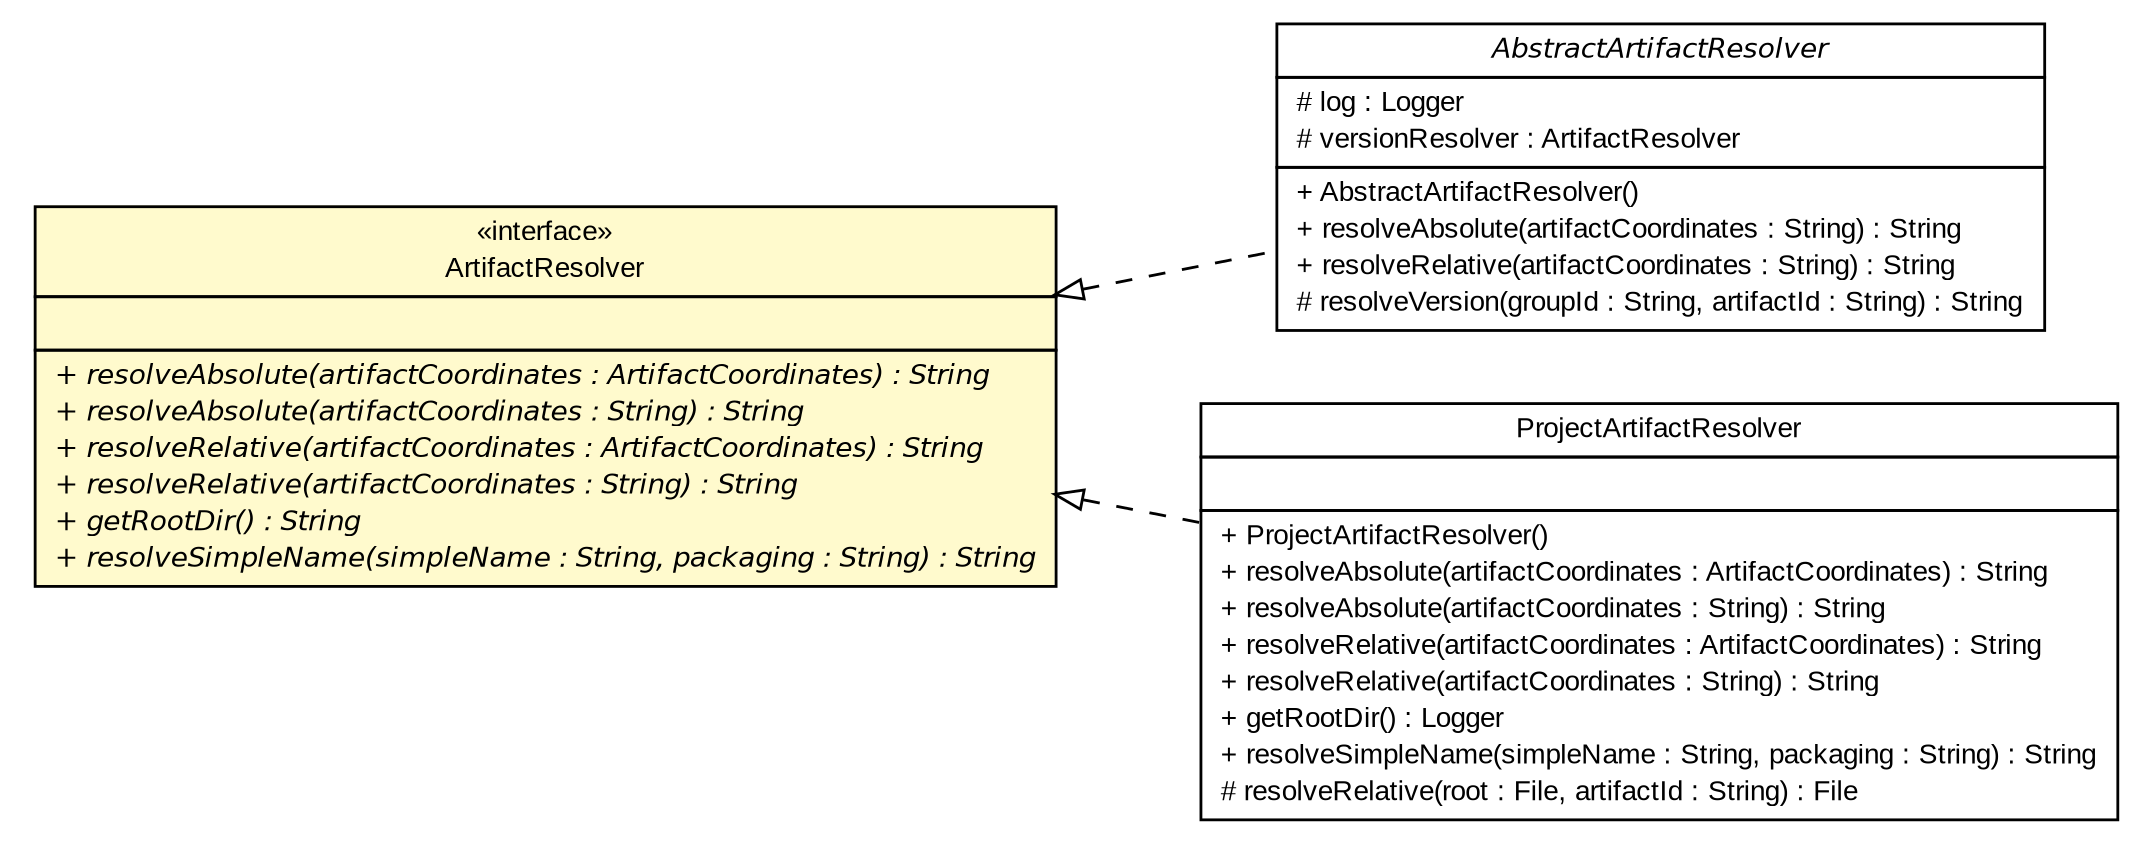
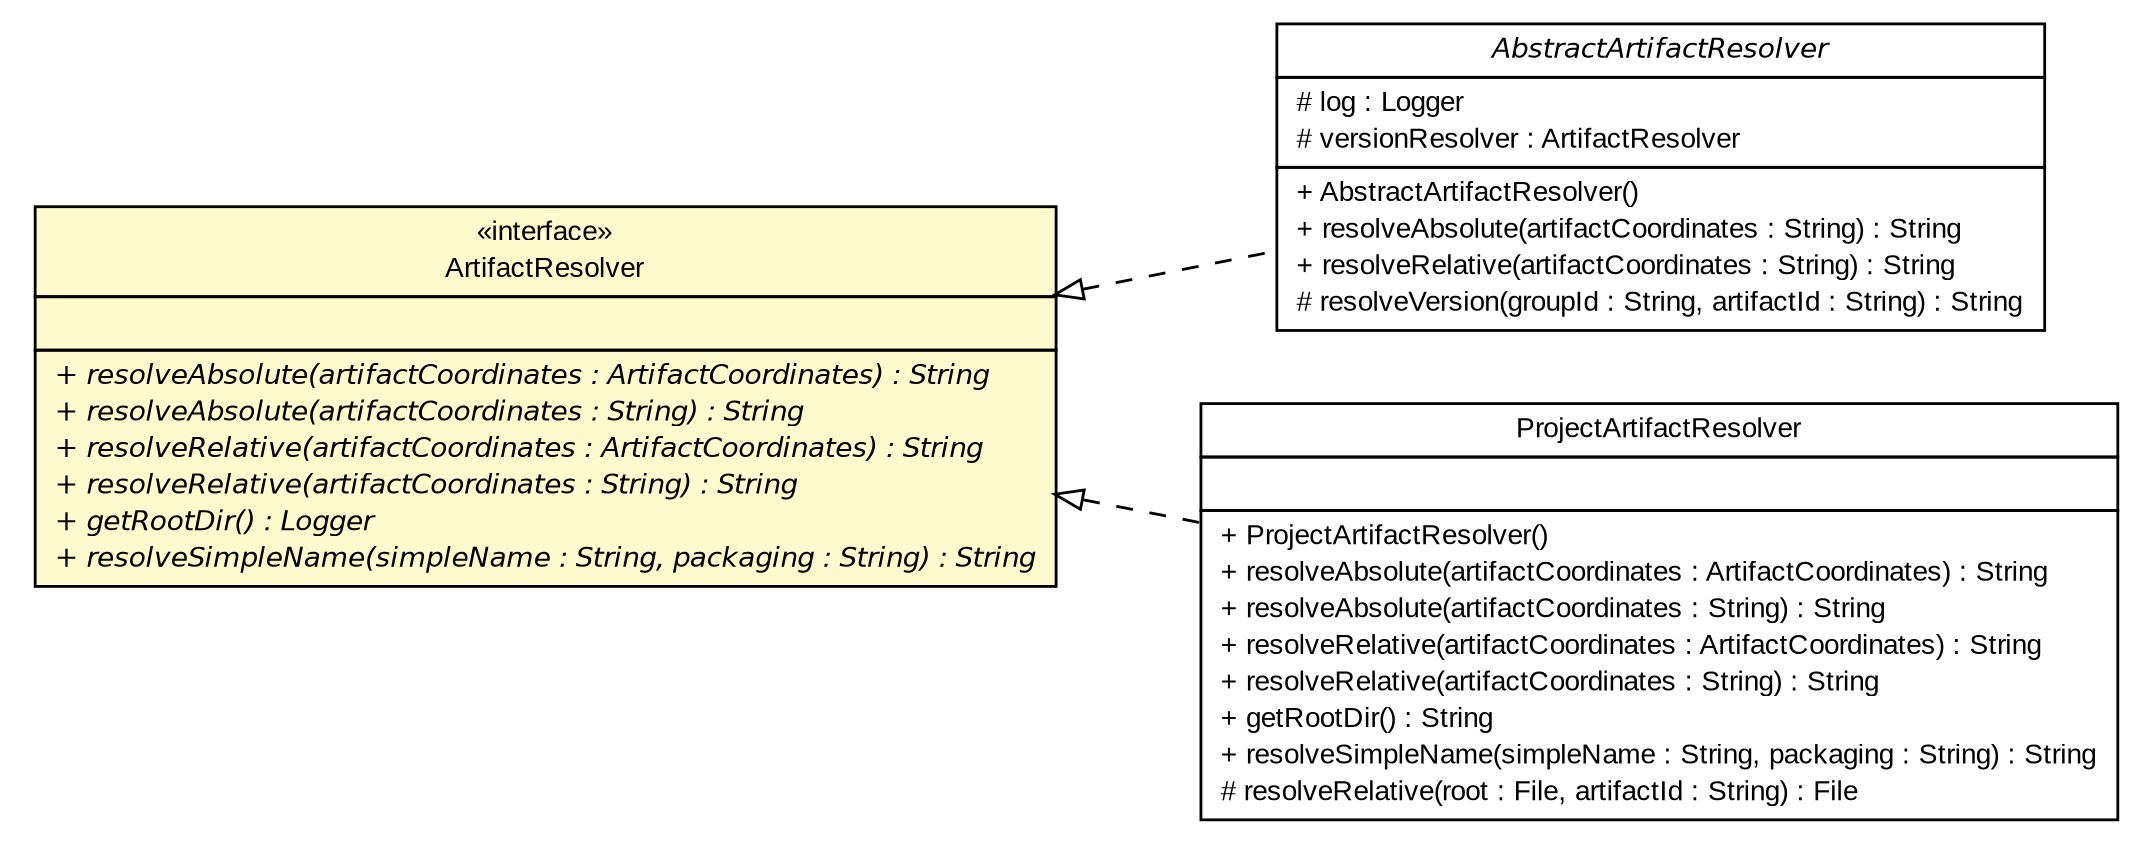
(208, 522) -> (215, 522)
(1363, 719) -> (1357, 719)
